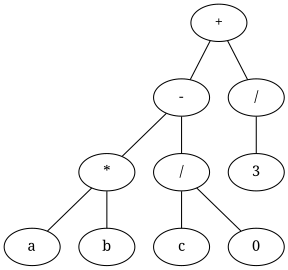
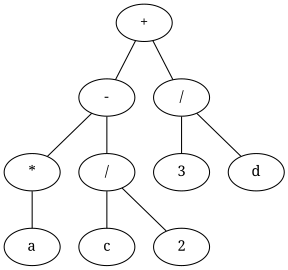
none -> (256, 172)
(107, 247) -> none
(256, 247) -> (182, 247)
